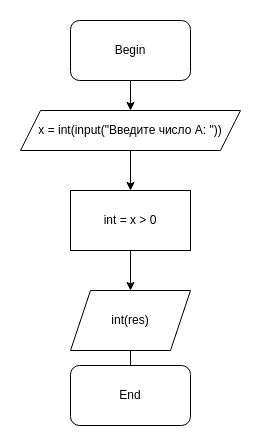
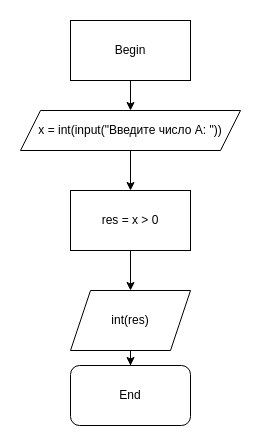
(131, 51) -> (131, 51)
(131, 221) -> (131, 221)
(131, 360) -> (131, 357)
